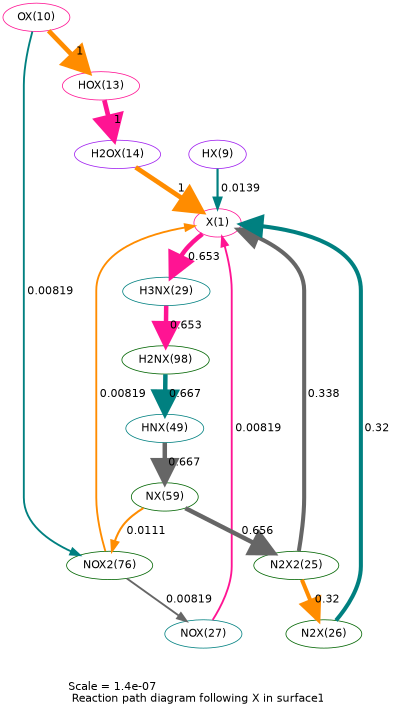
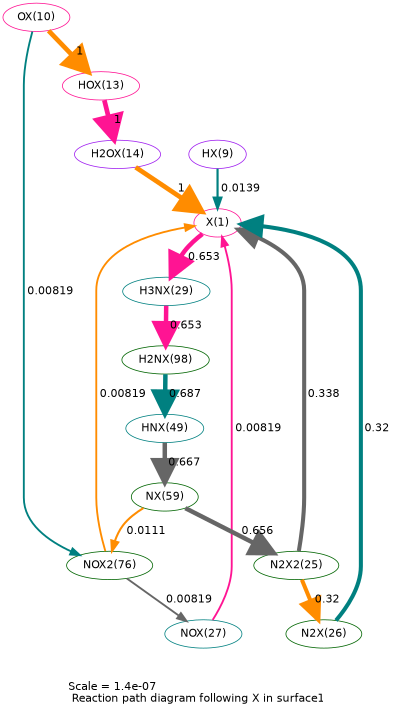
(184, 394) -> (184, 394)
